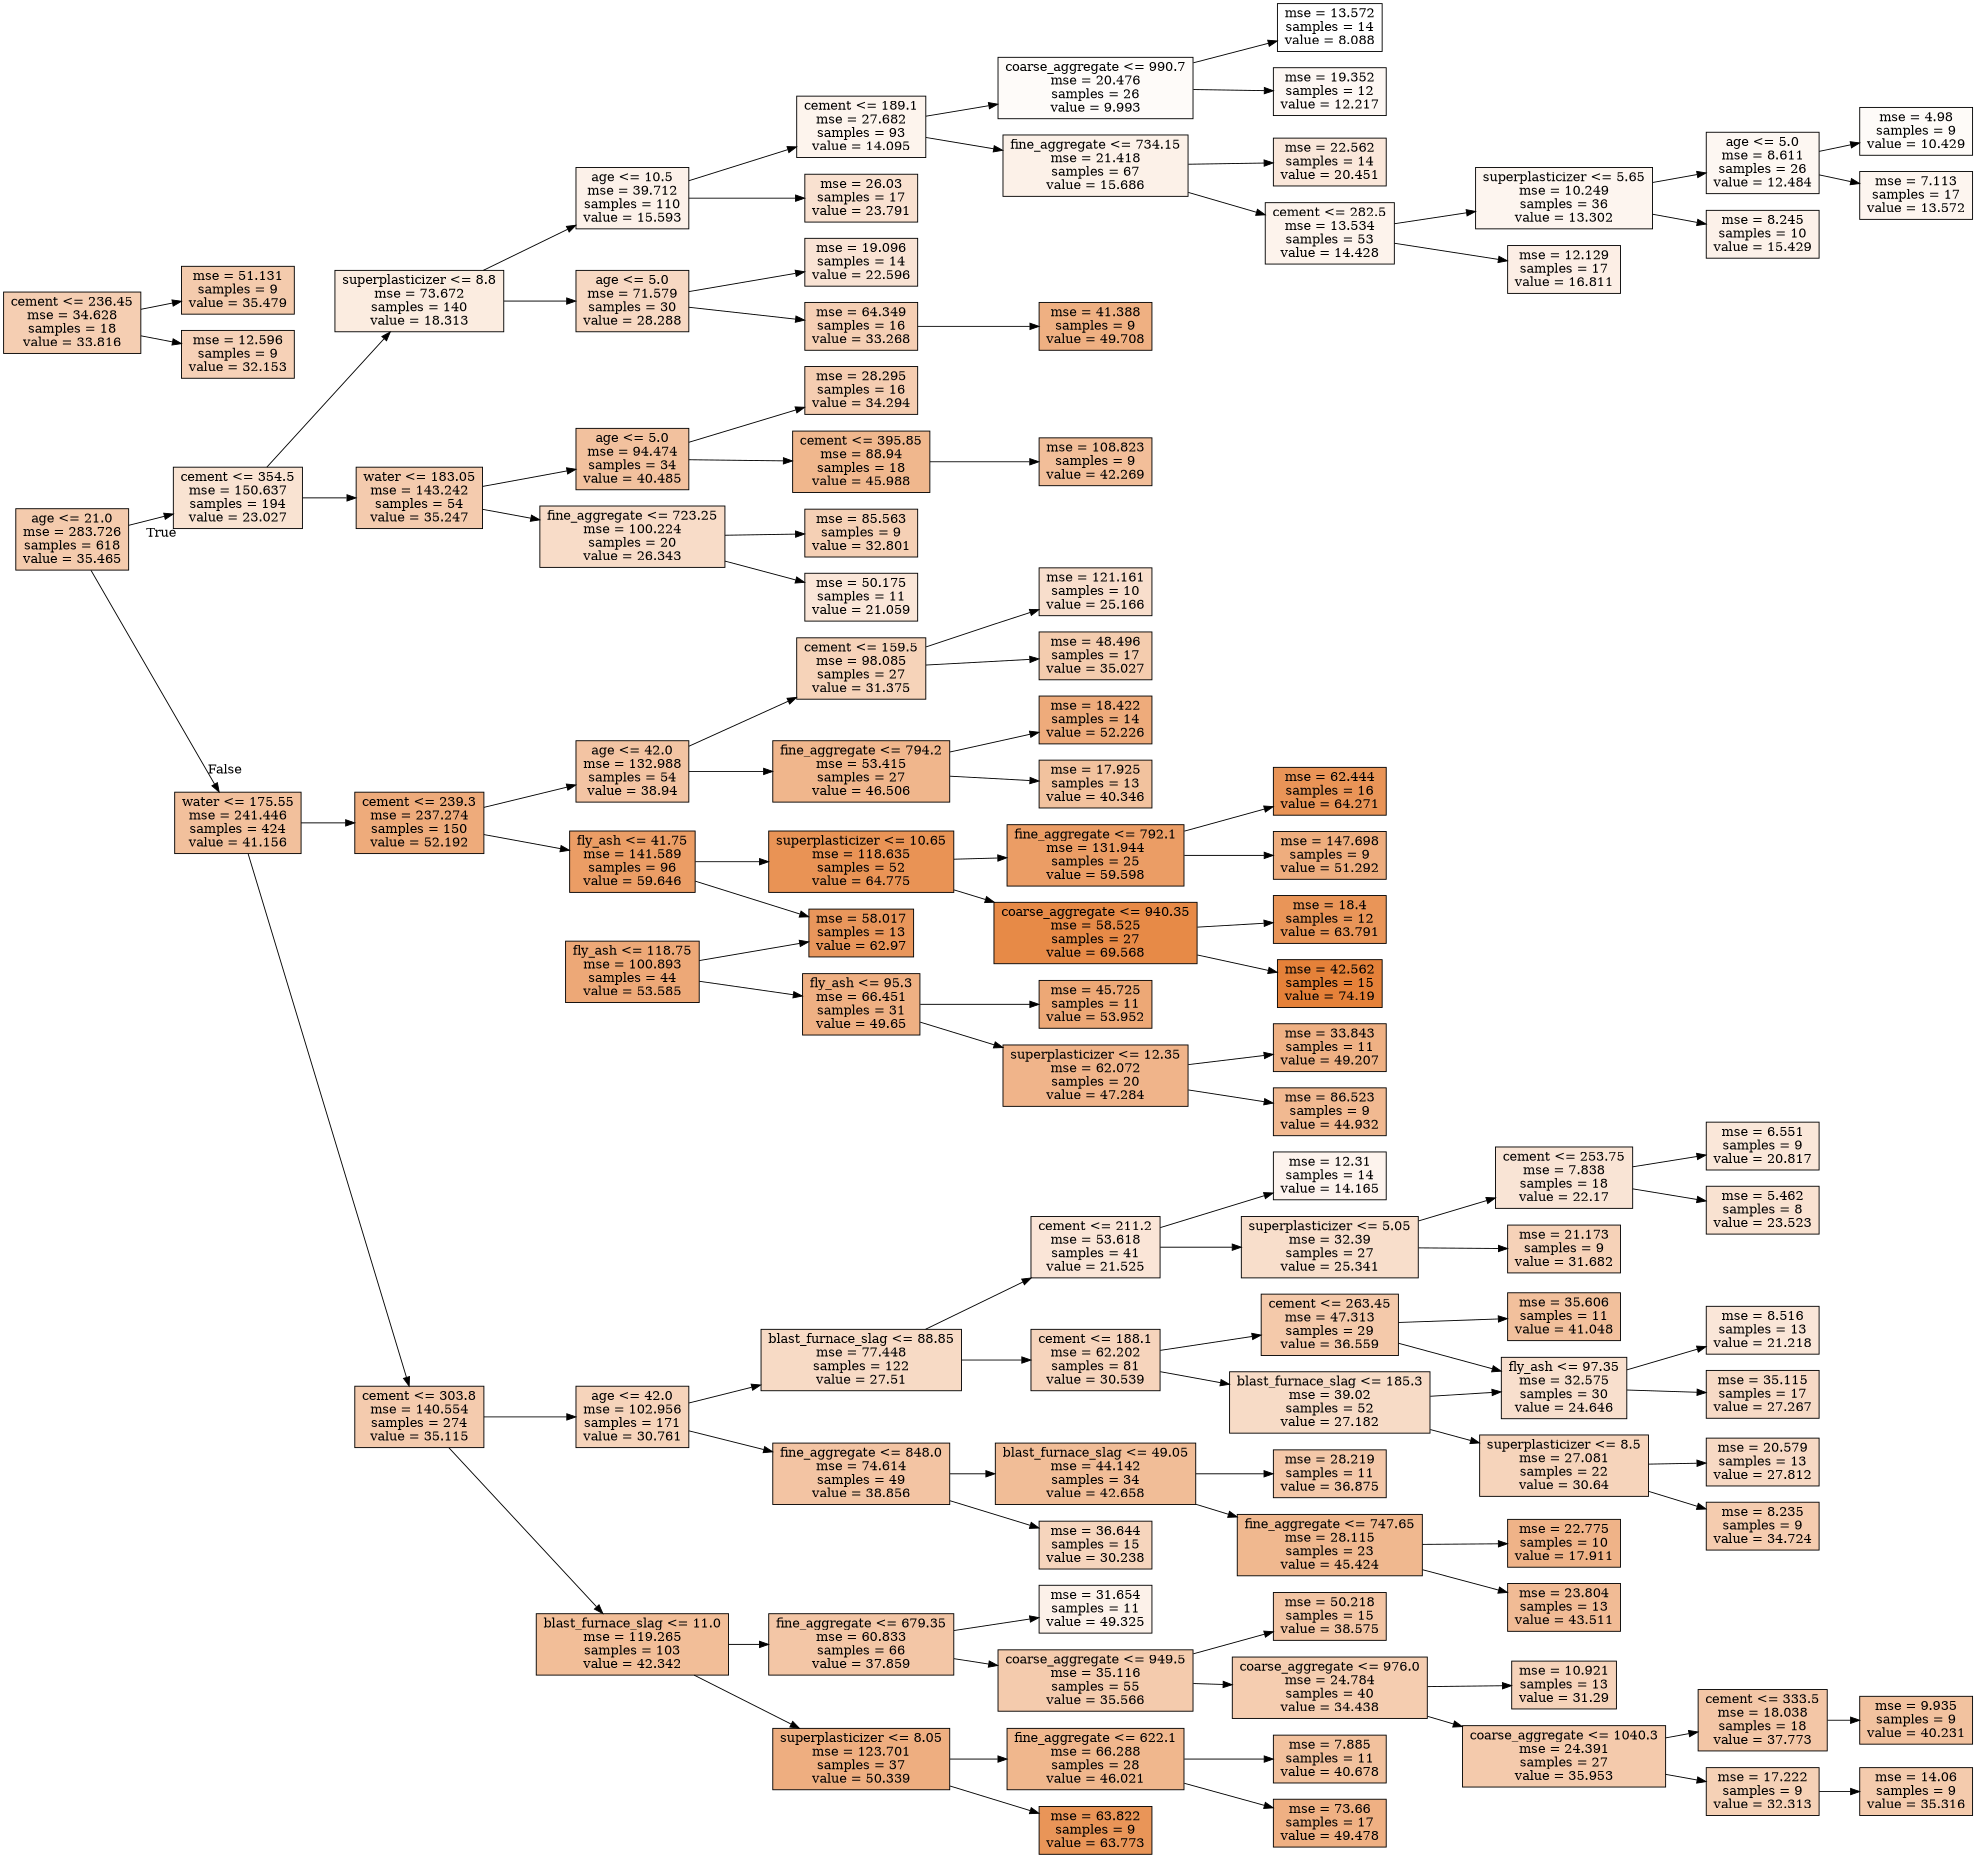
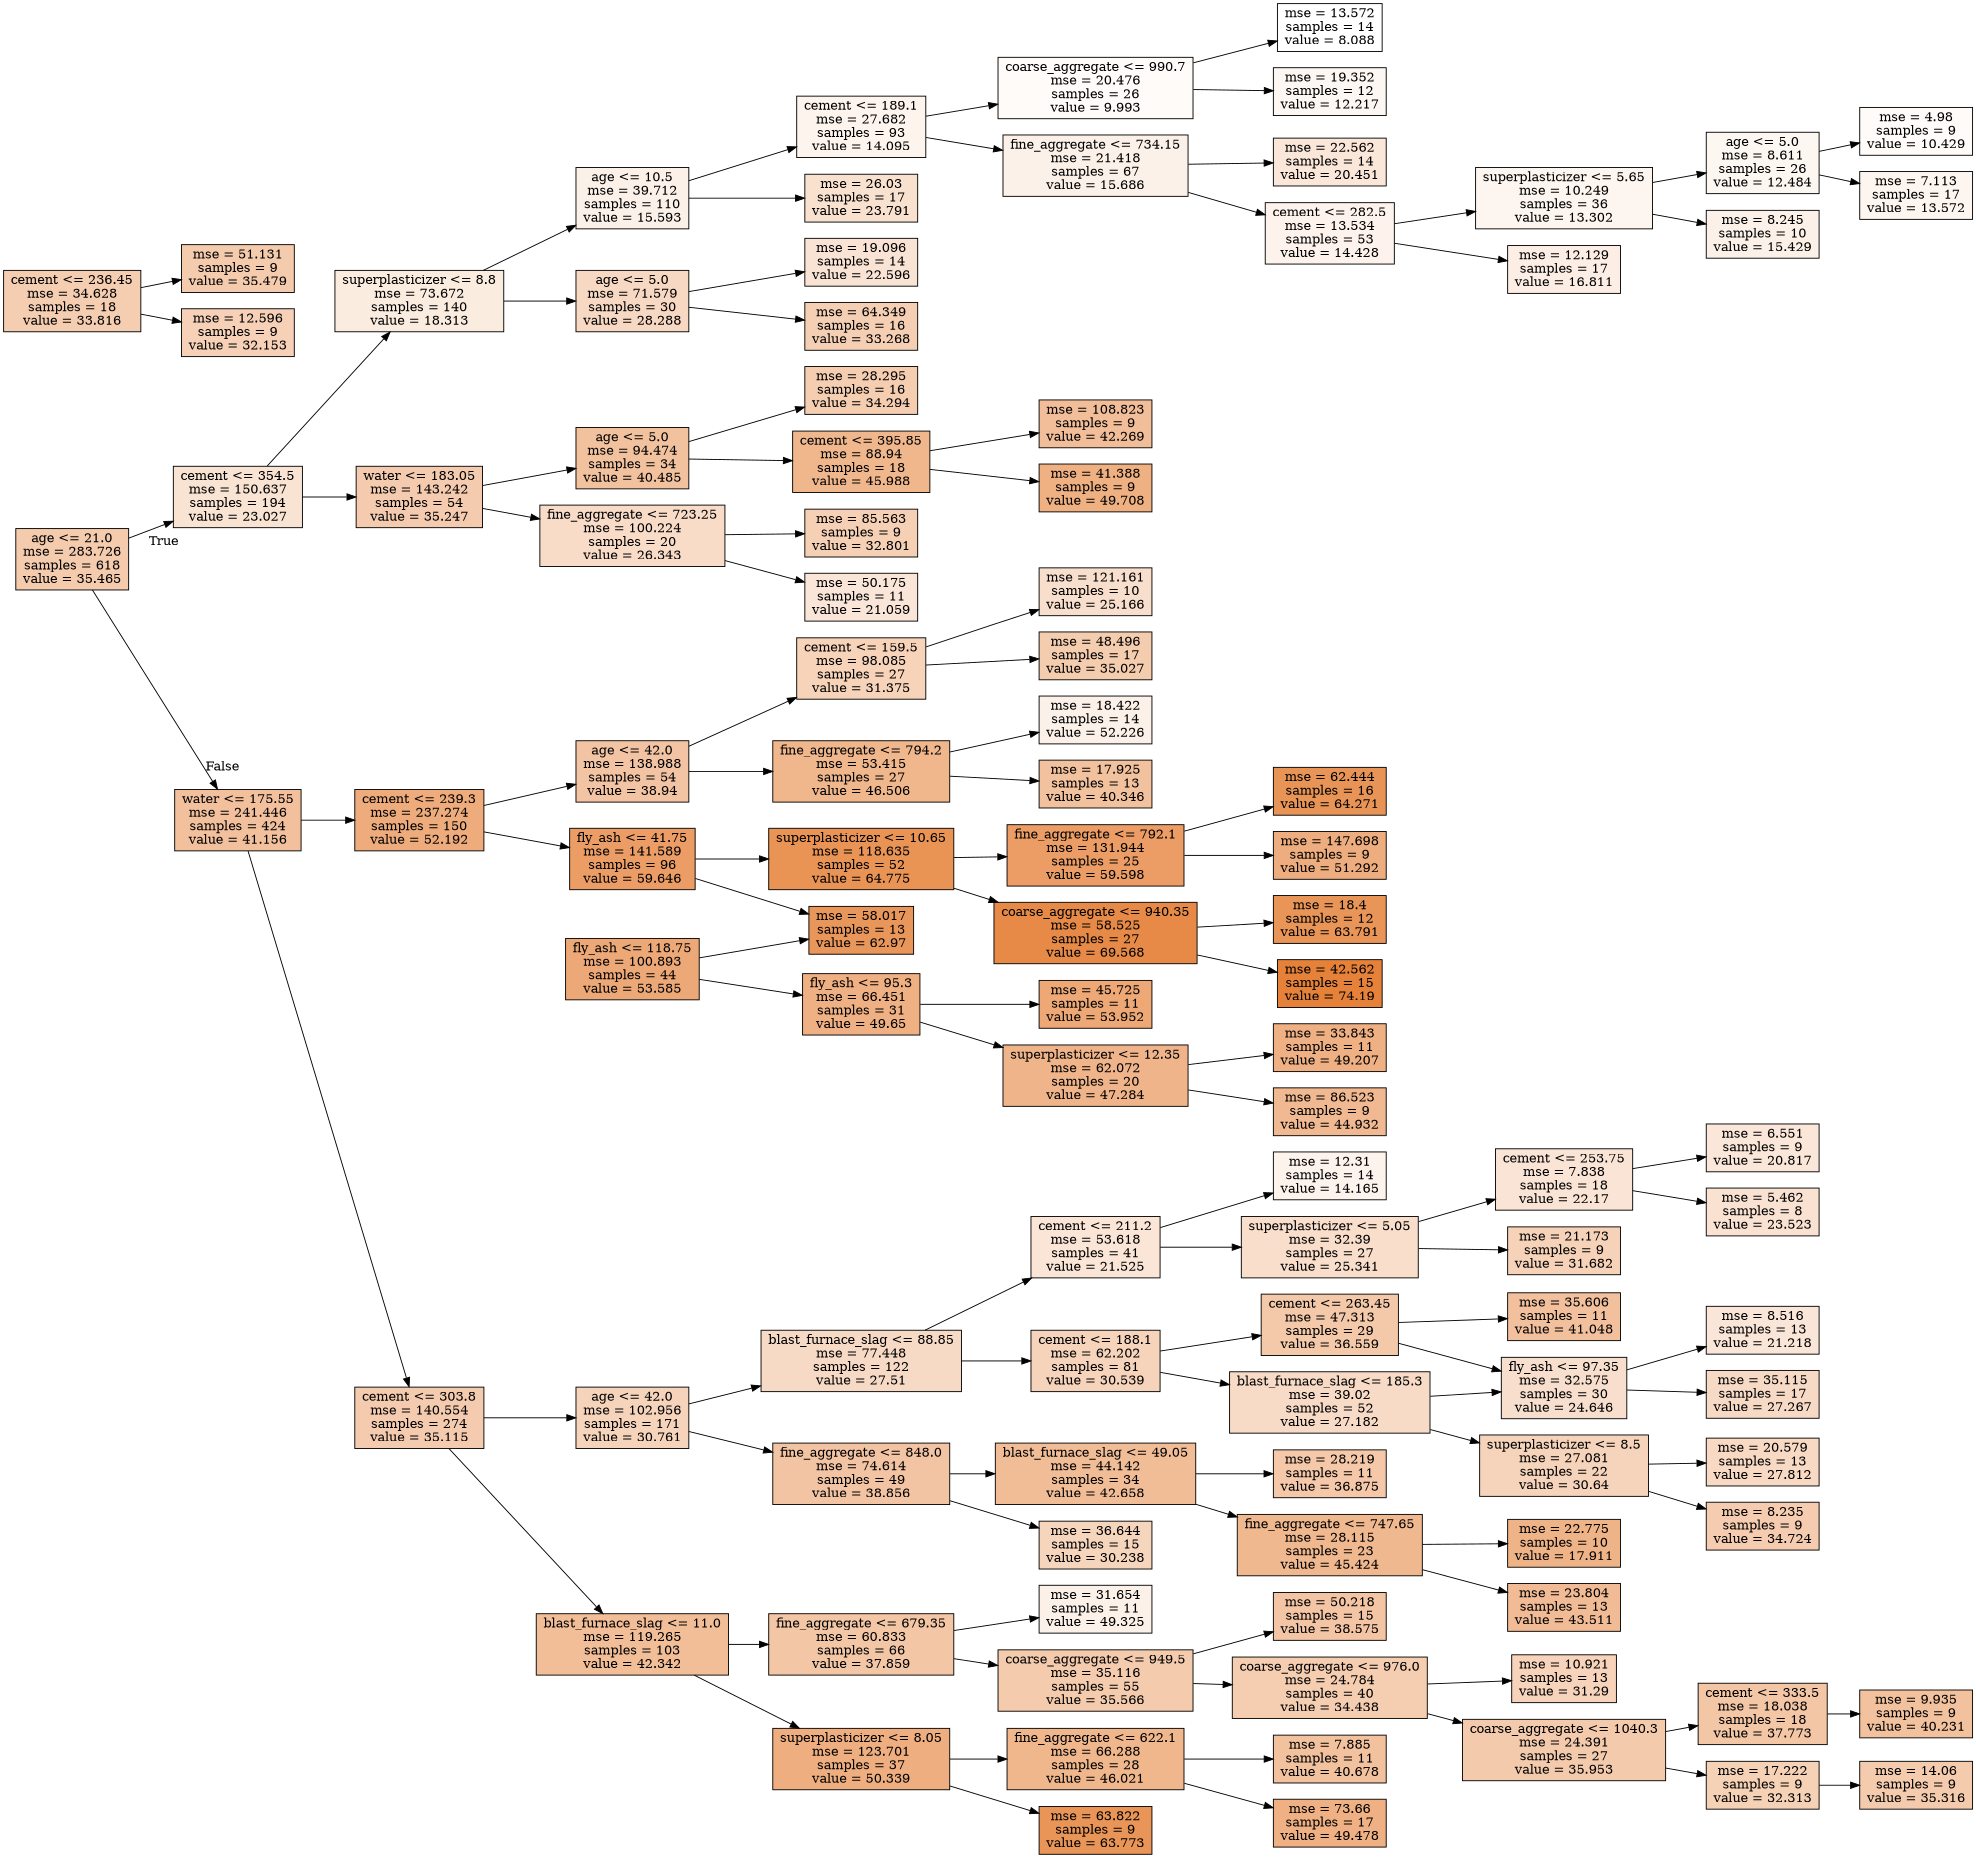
(974, 326) -> (980, 475)
(1096, 720) -> (1096, 720)
(632, 771) -> (632, 771)
